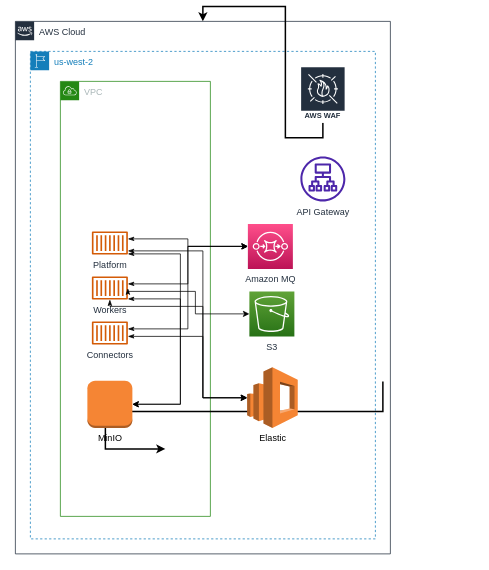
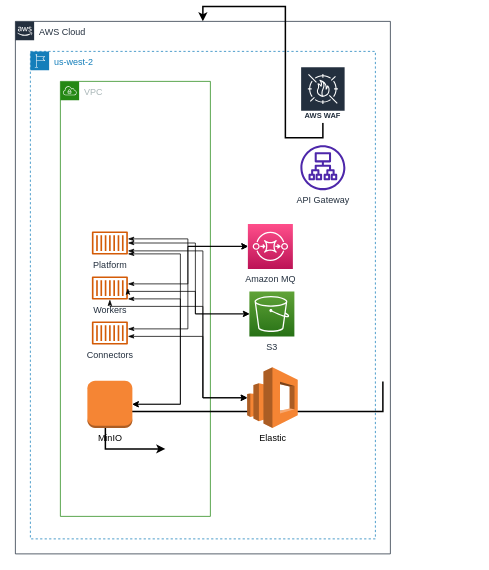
(323, 179) -> (323, 168)
none -> (195, 264)
